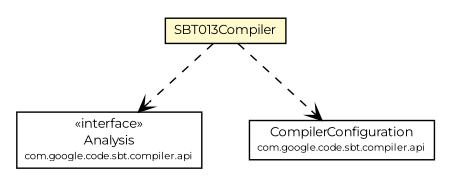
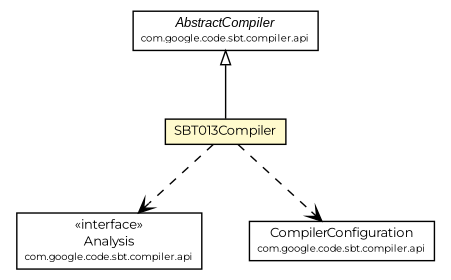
none -> (226, 31)
